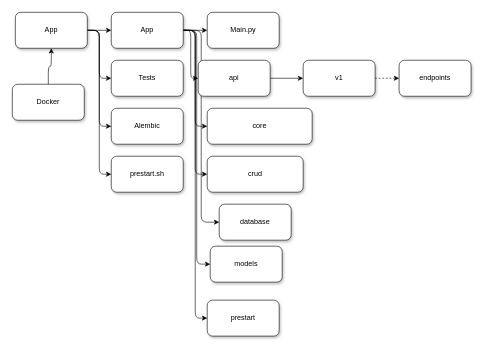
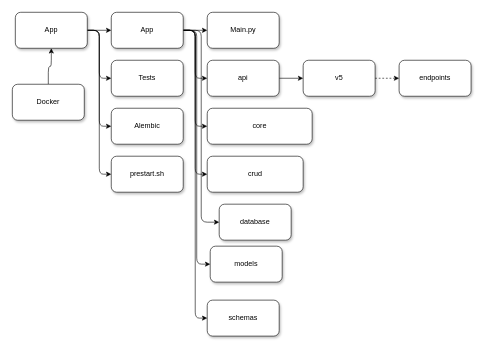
(234, 78) -> (243, 78)
(339, 78) -> (339, 78)
(243, 318) -> (243, 318)
